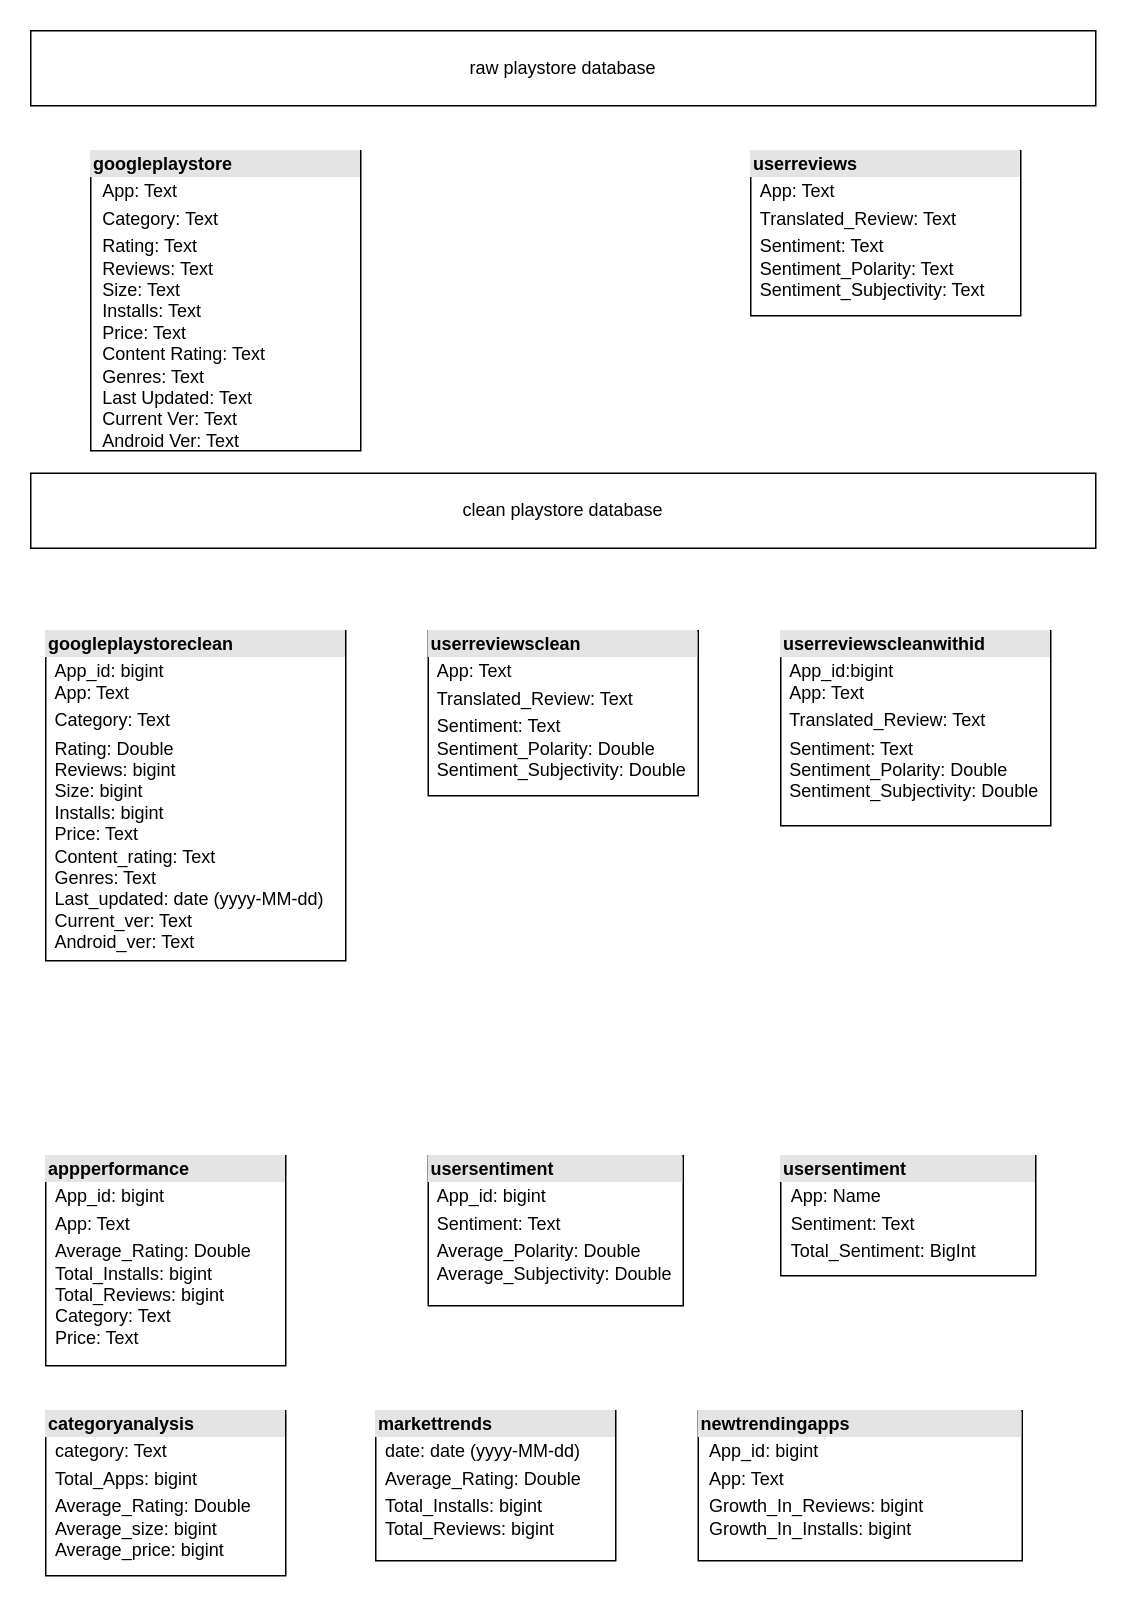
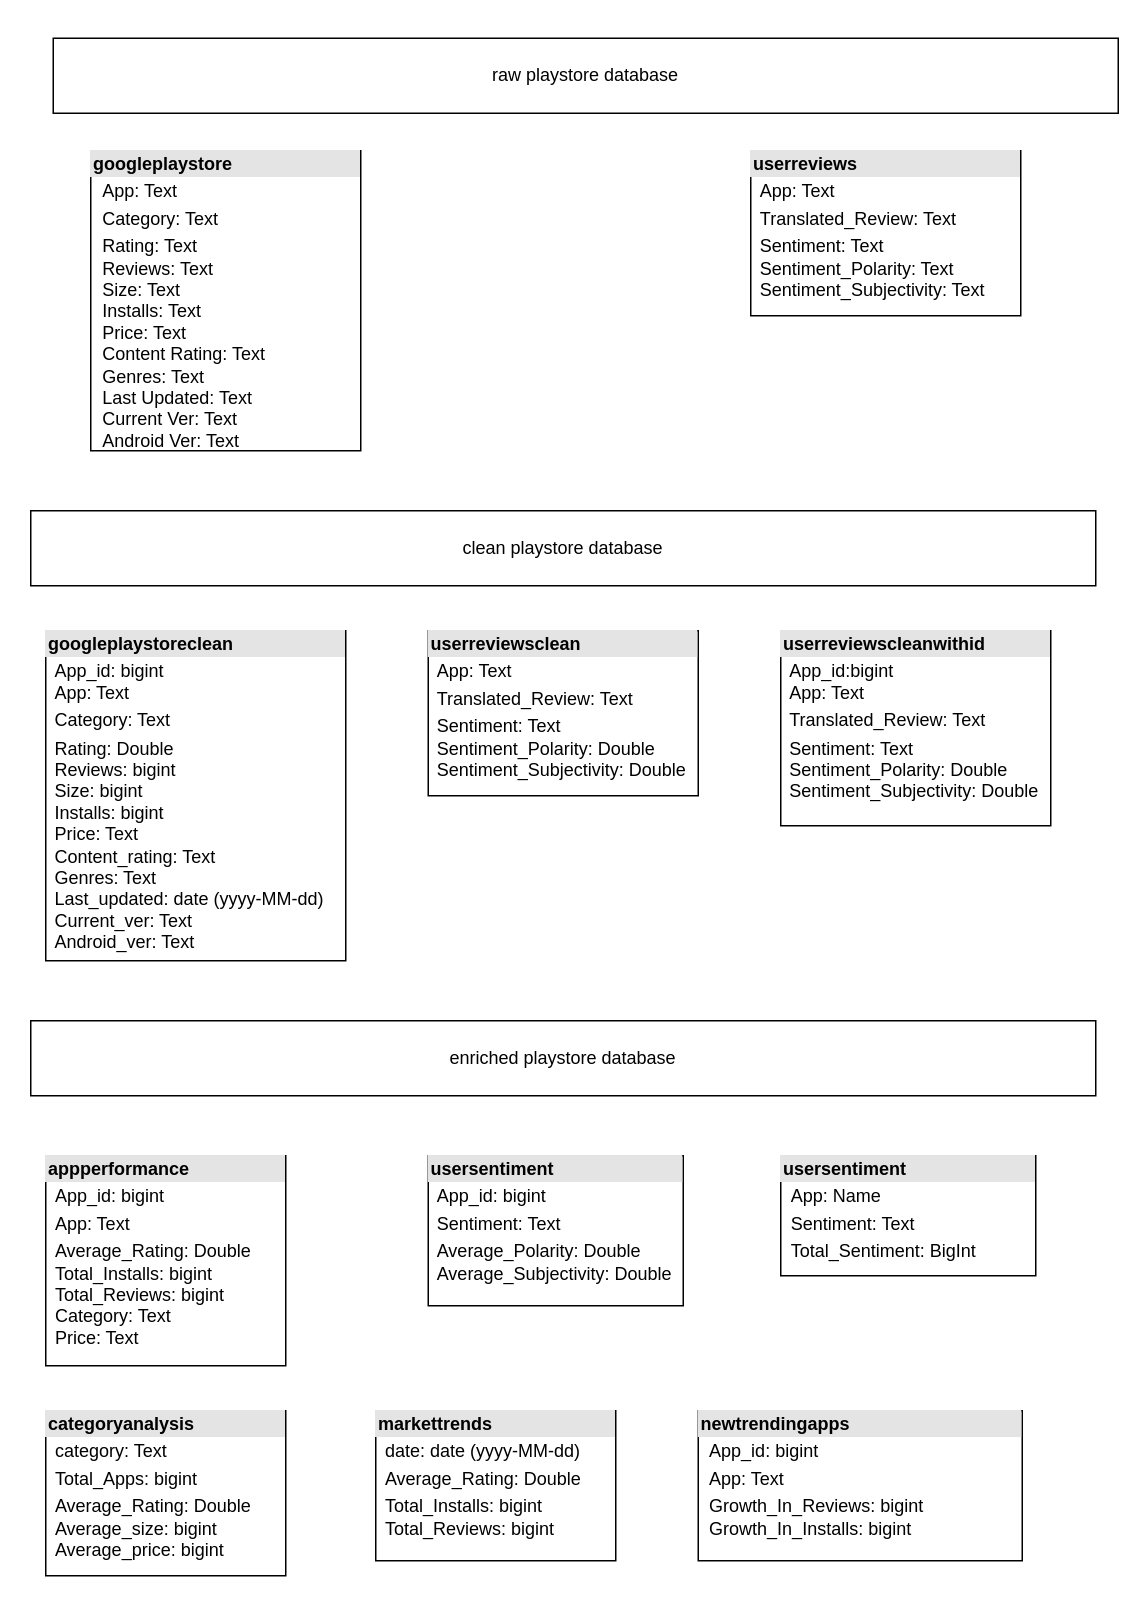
(563, 68) -> (586, 76)
(563, 511) -> (563, 548)
none -> (563, 1058)
